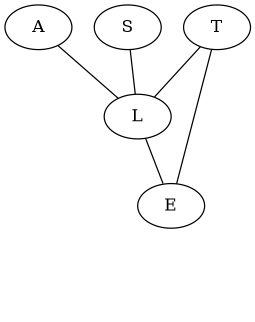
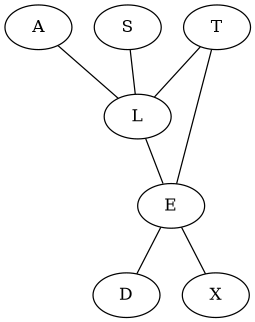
none -> (127, 295)
none -> (216, 295)
